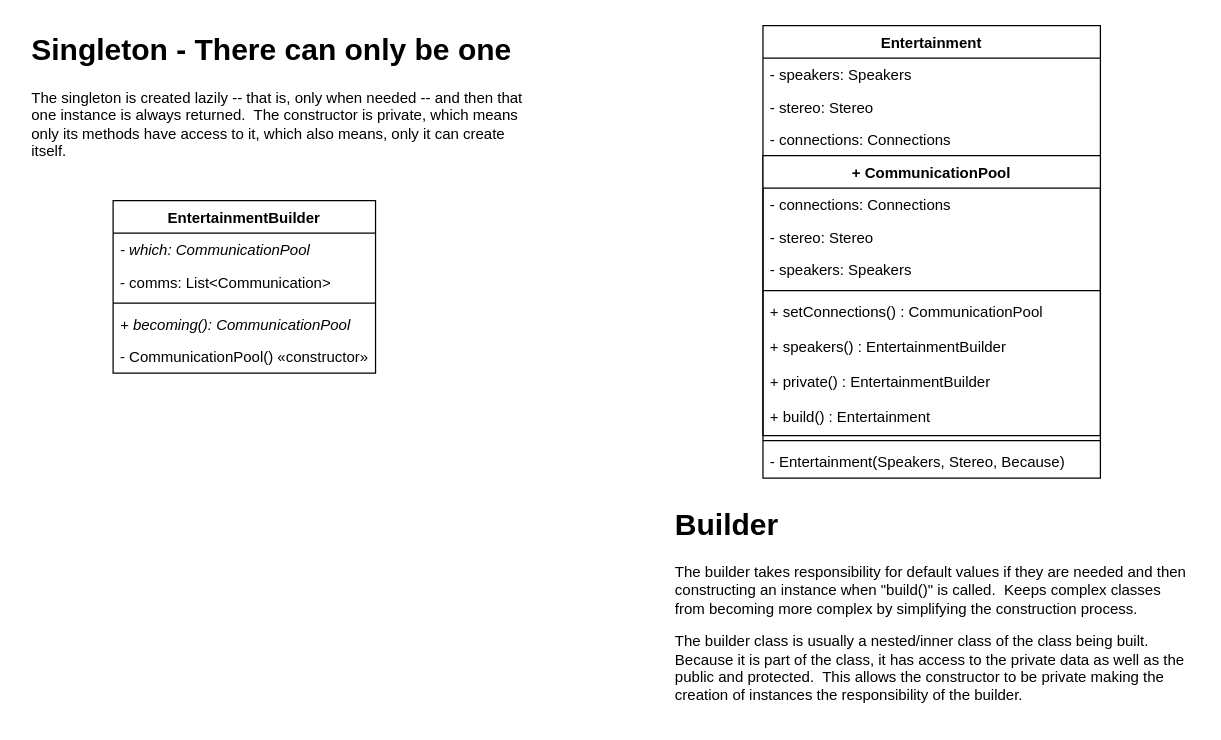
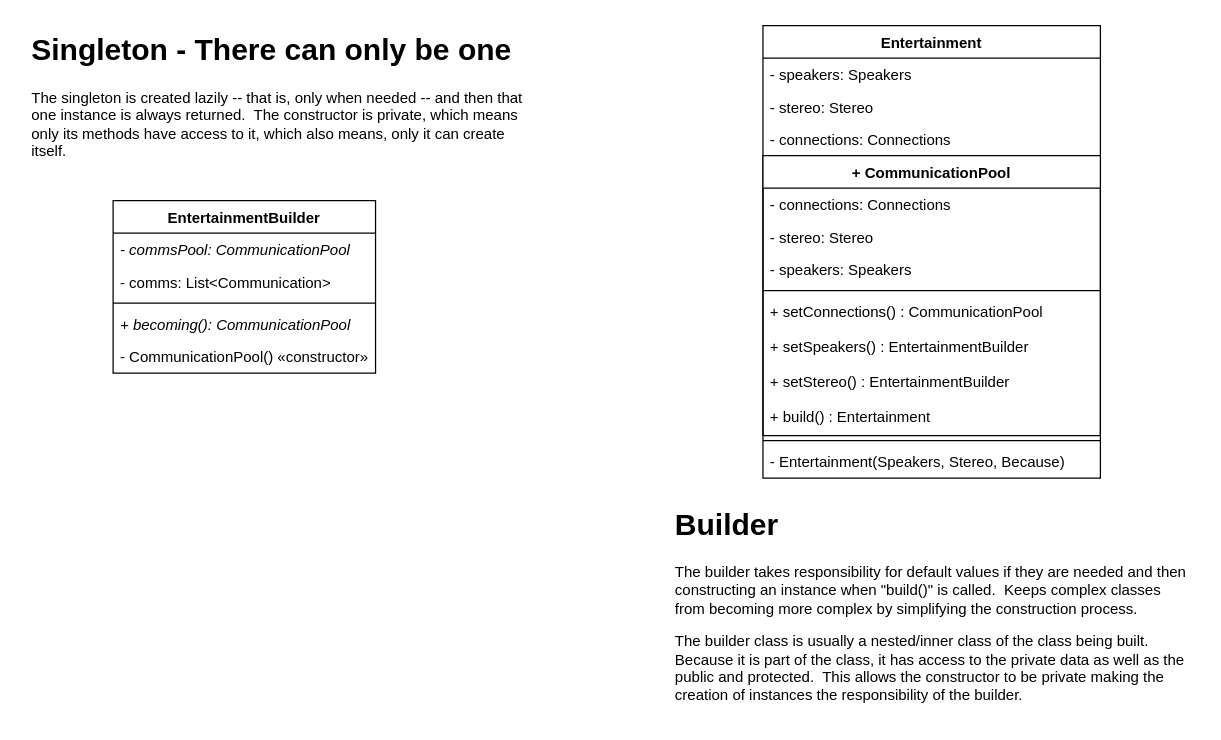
(216, 250) -> (232, 250)
(903, 348) -> (916, 348)
(897, 383) -> (908, 383)
